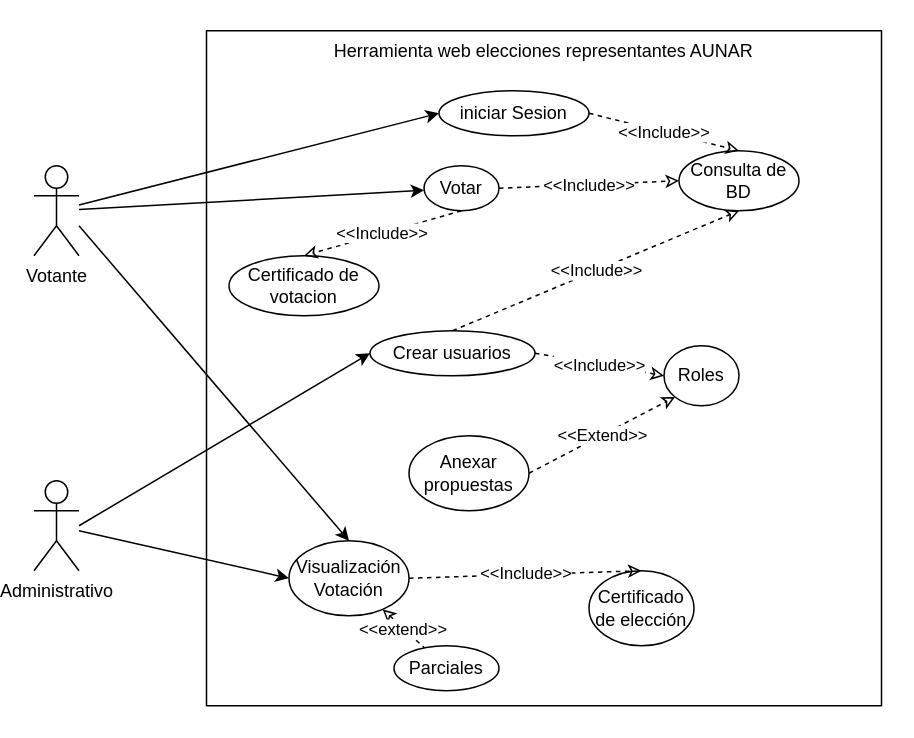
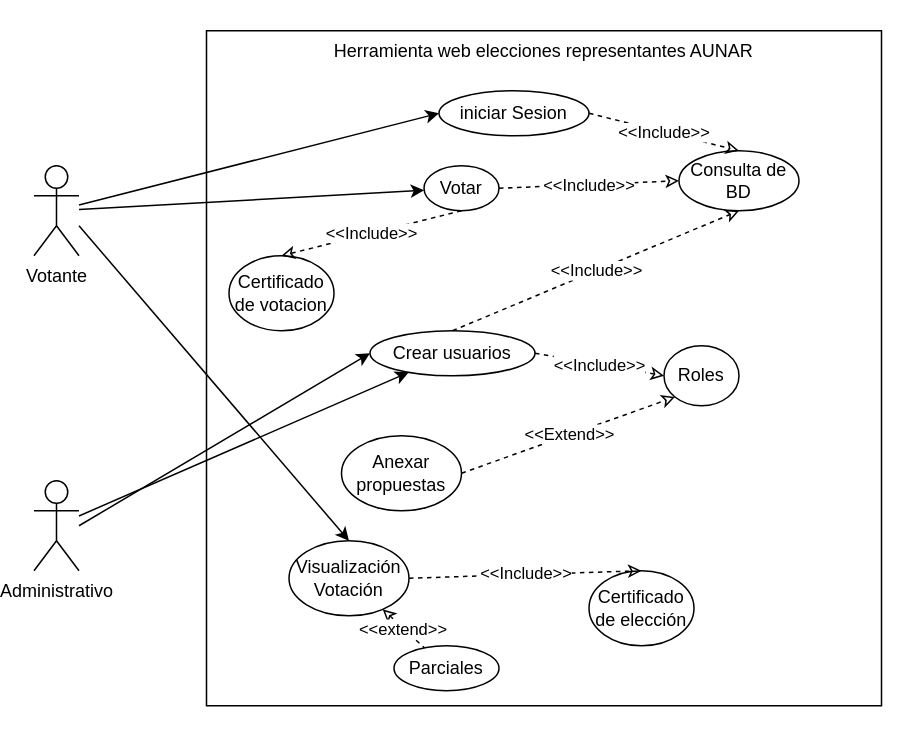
(304, 286) -> (281, 293)
(469, 473) -> (401, 473)
(179, 553) -> (276, 430)
